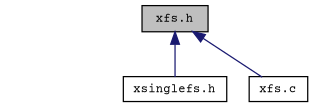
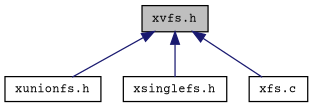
(175, 19) -> (175, 19)
none -> (53, 89)
